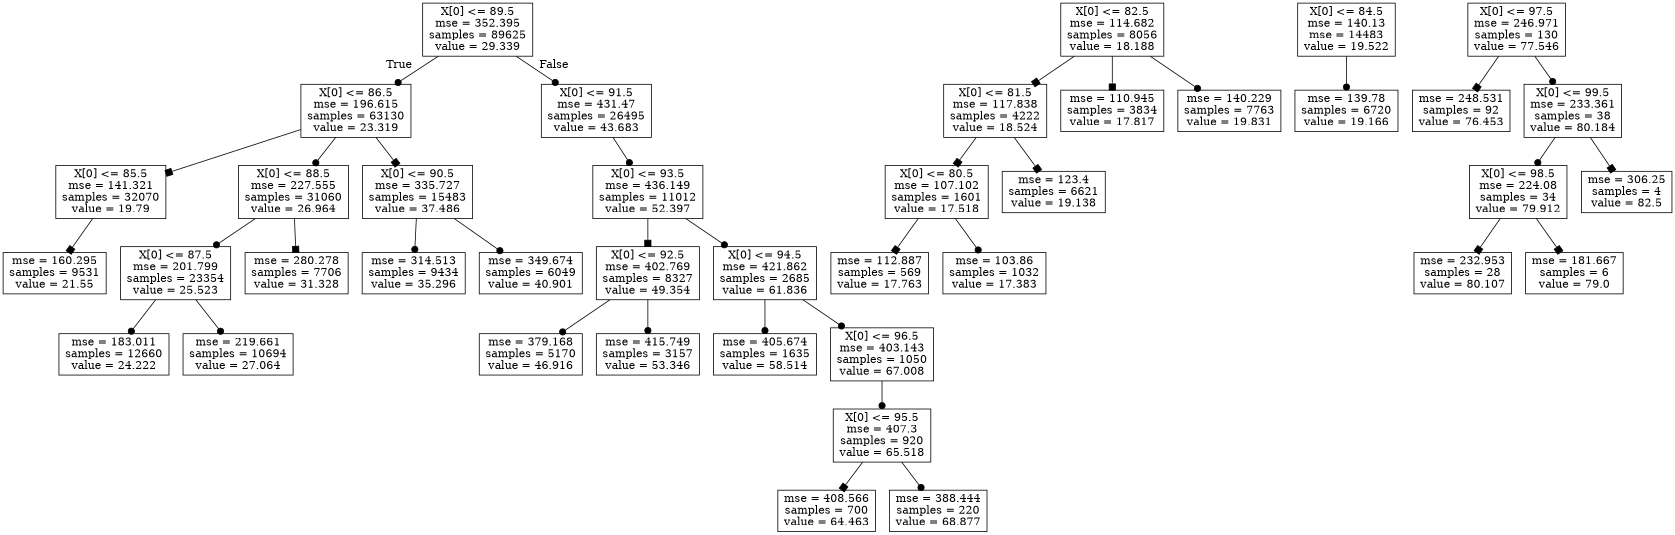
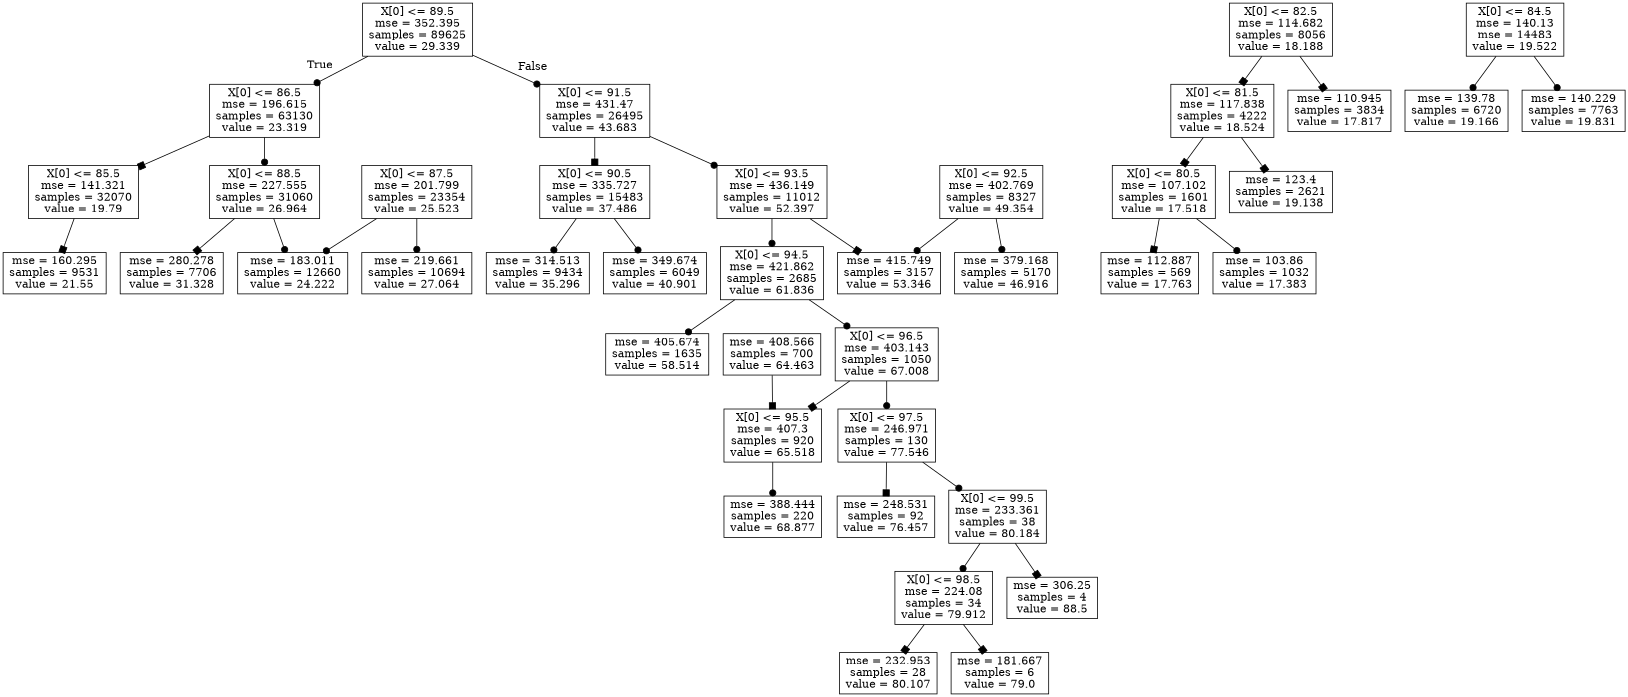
(1172, 71) -> (1545, 71)
(1461, 111) -> (886, 517)
(384, 148) -> (595, 147)
(1054, 192) -> (1281, 192)
(1627, 192) -> (1052, 598)
(648, 229) -> (832, 233)
(237, 231) -> (279, 233)
(882, 392) -> (833, 393)
none -> (887, 392)
(855, 473) -> (772, 388)
